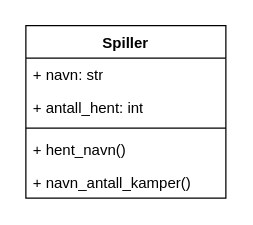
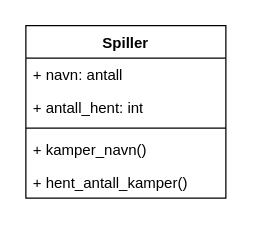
(73, 76) -> (82, 76)
(86, 151) -> (94, 151)
(120, 183) -> (120, 183)
